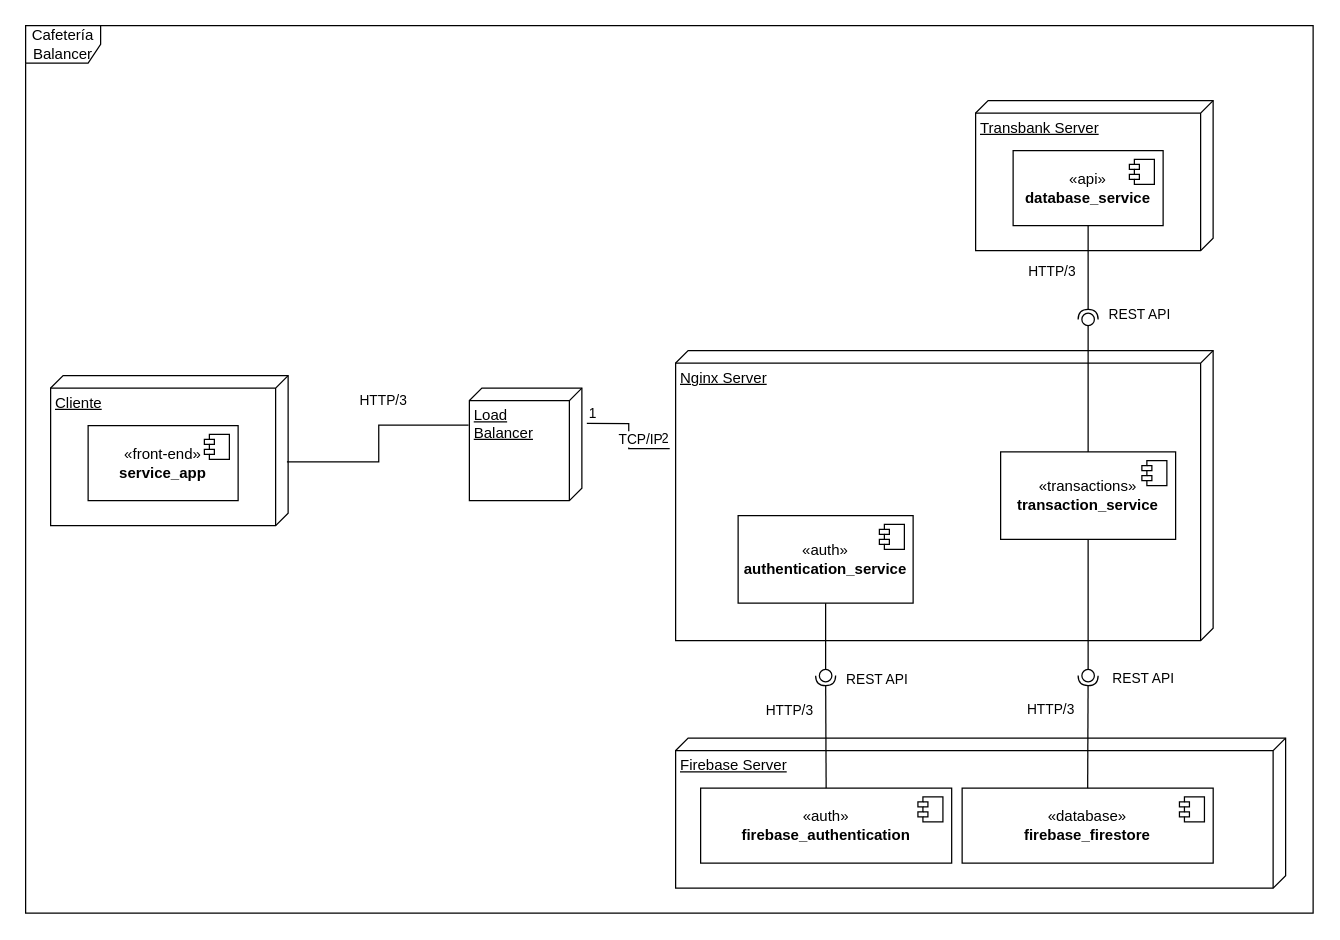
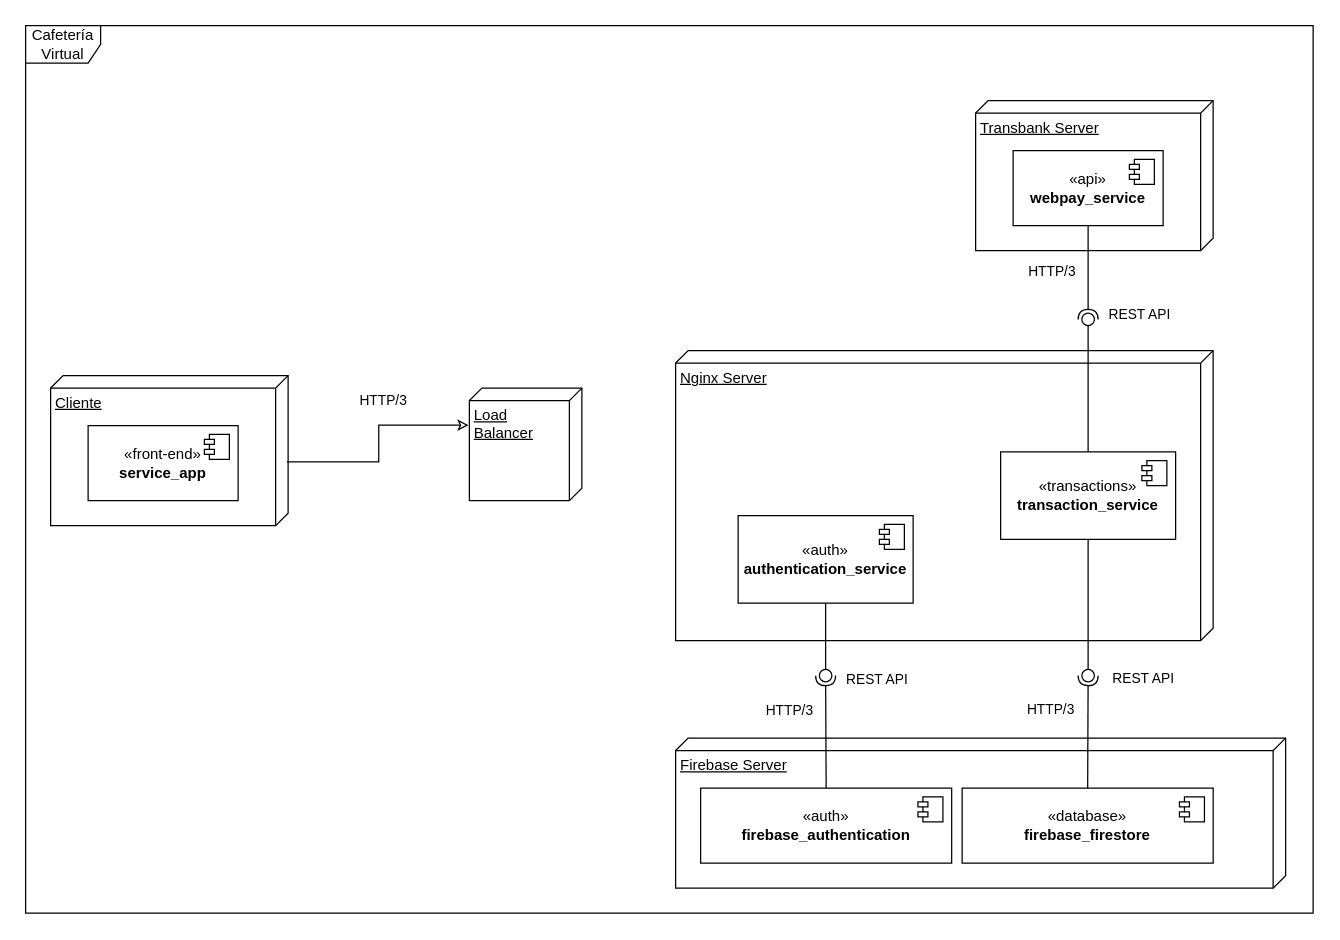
(63, 44) -> (63, 44)
(1088, 188) -> (1088, 188)
(462, 425) -> (459, 425)
(629, 436) -> none
